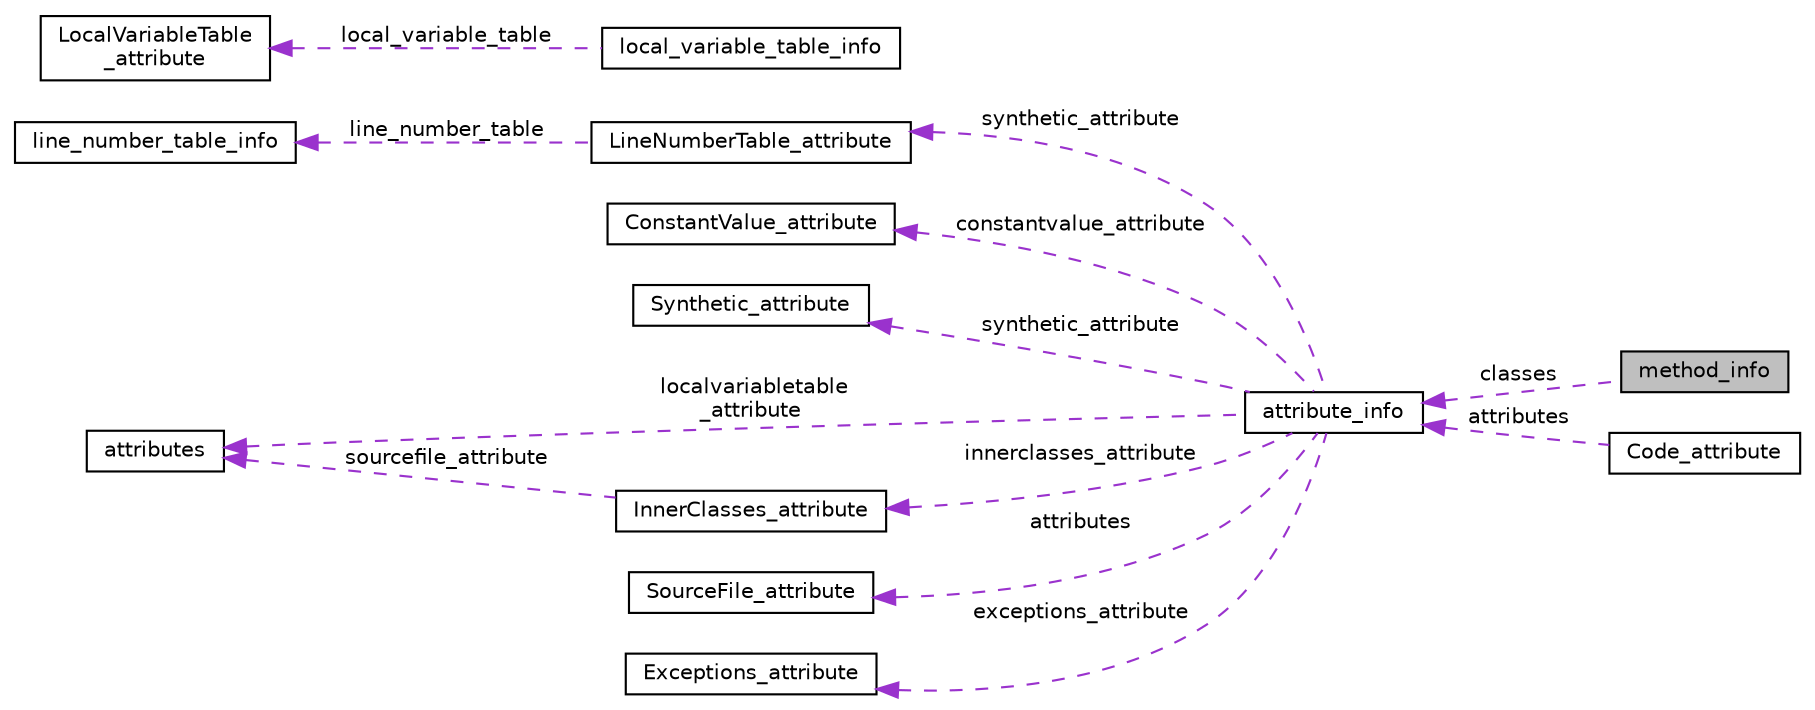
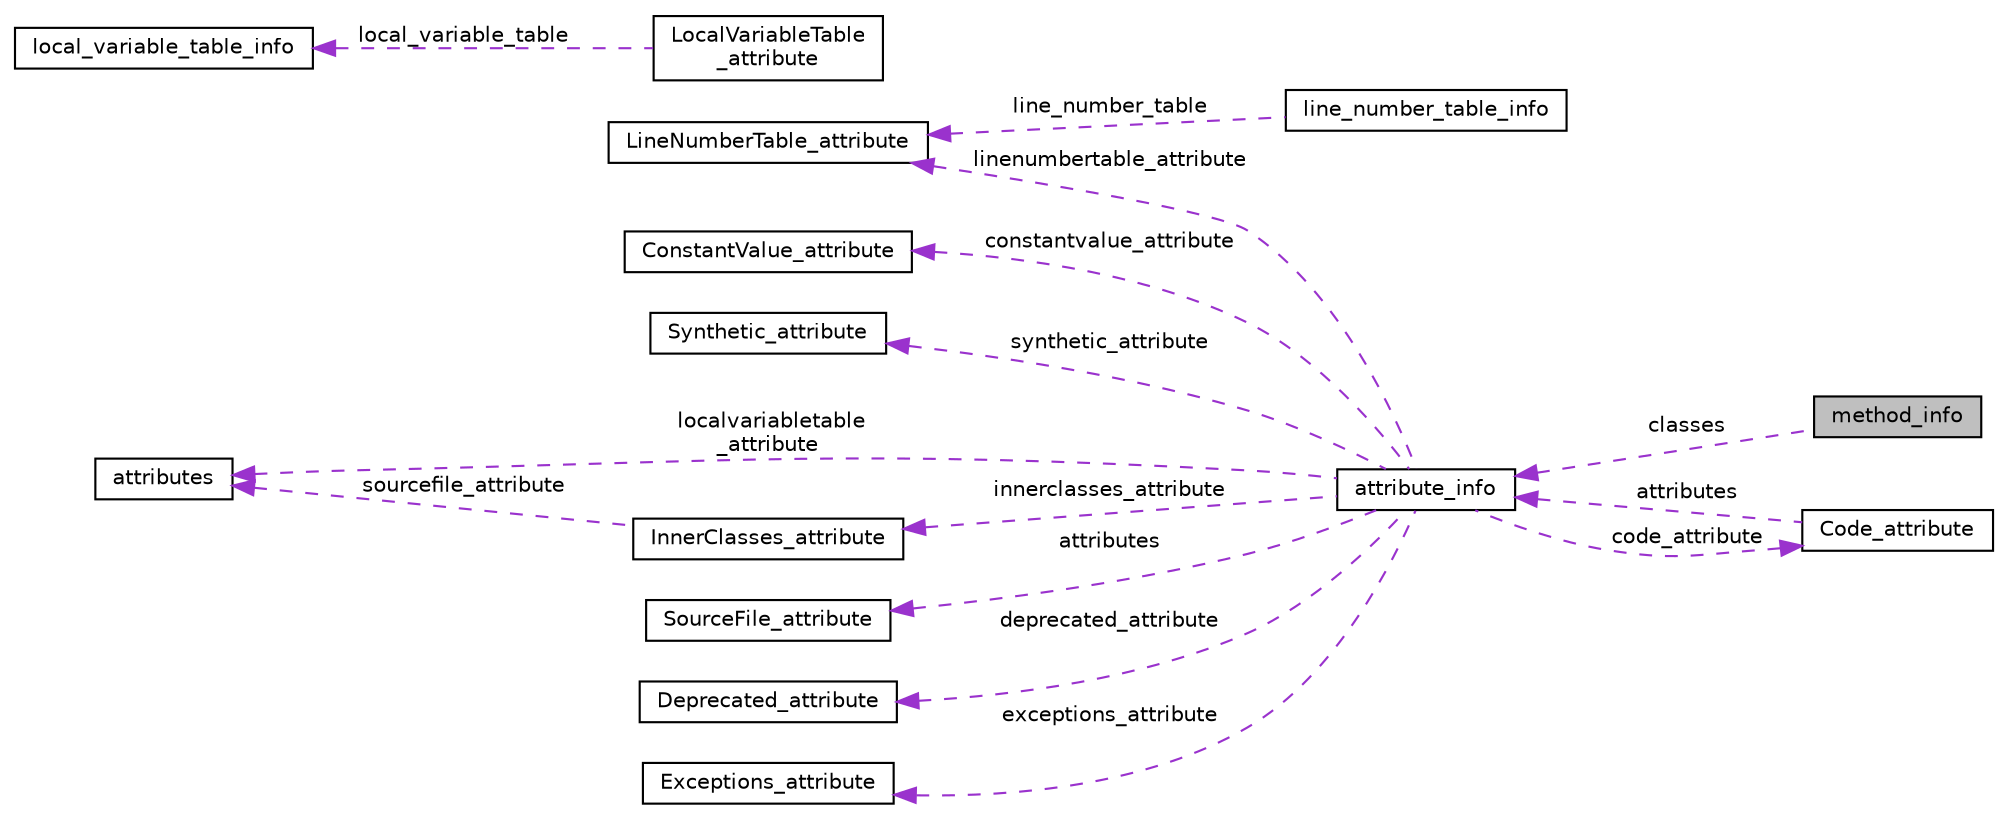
(447, 48) -> (494, 48)
(1078, 120) -> (1107, 161)
(455, 143) -> (1118, 125)
none -> (1625, 553)
none -> (768, 702)
